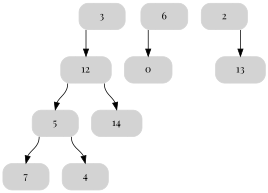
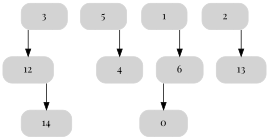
none -> (164, 16)
(64, 94) -> none
(26, 177) -> none
